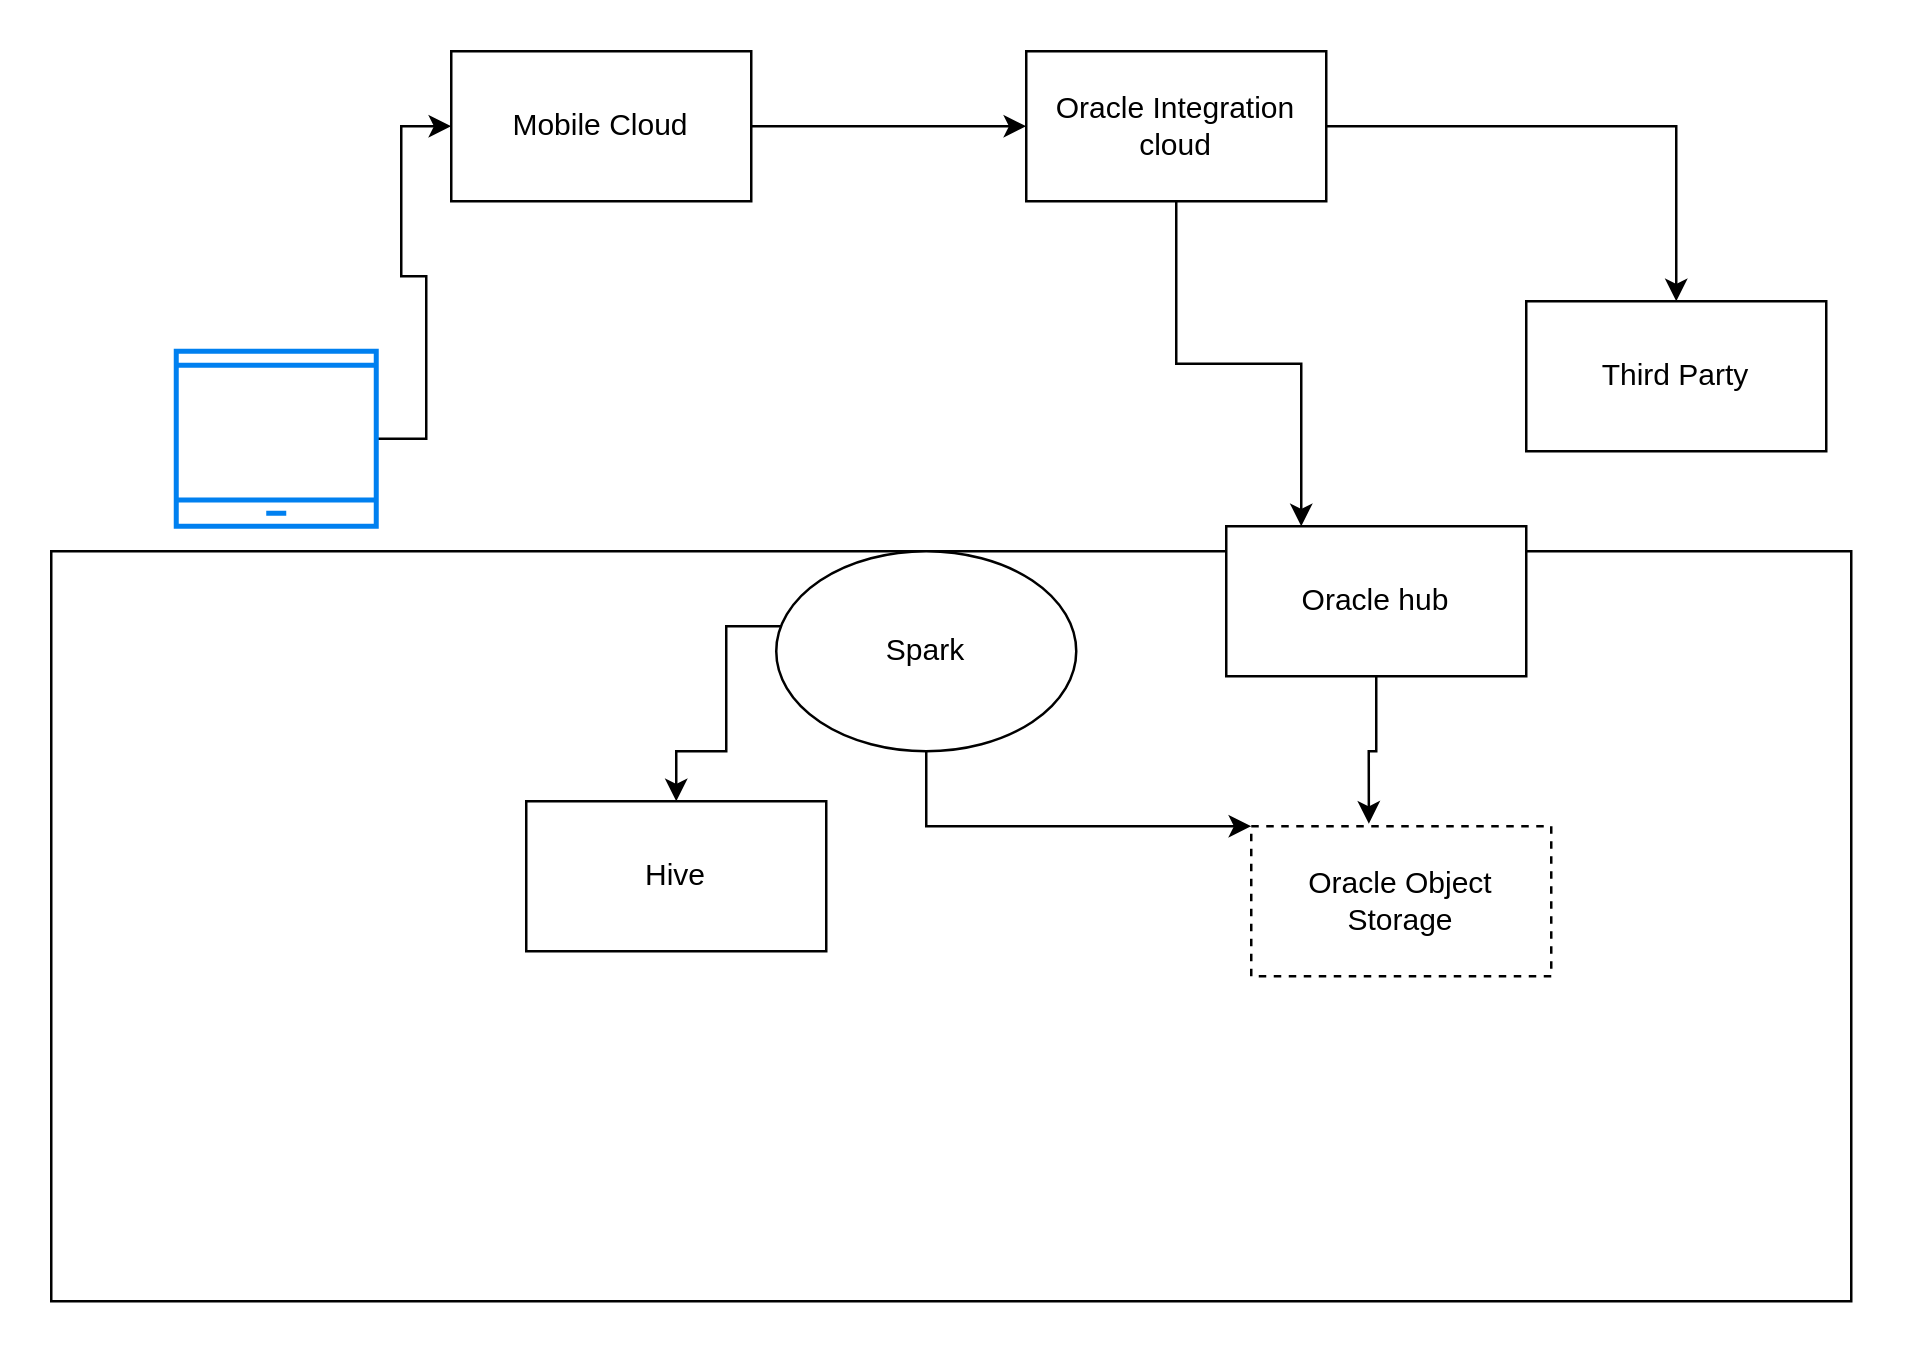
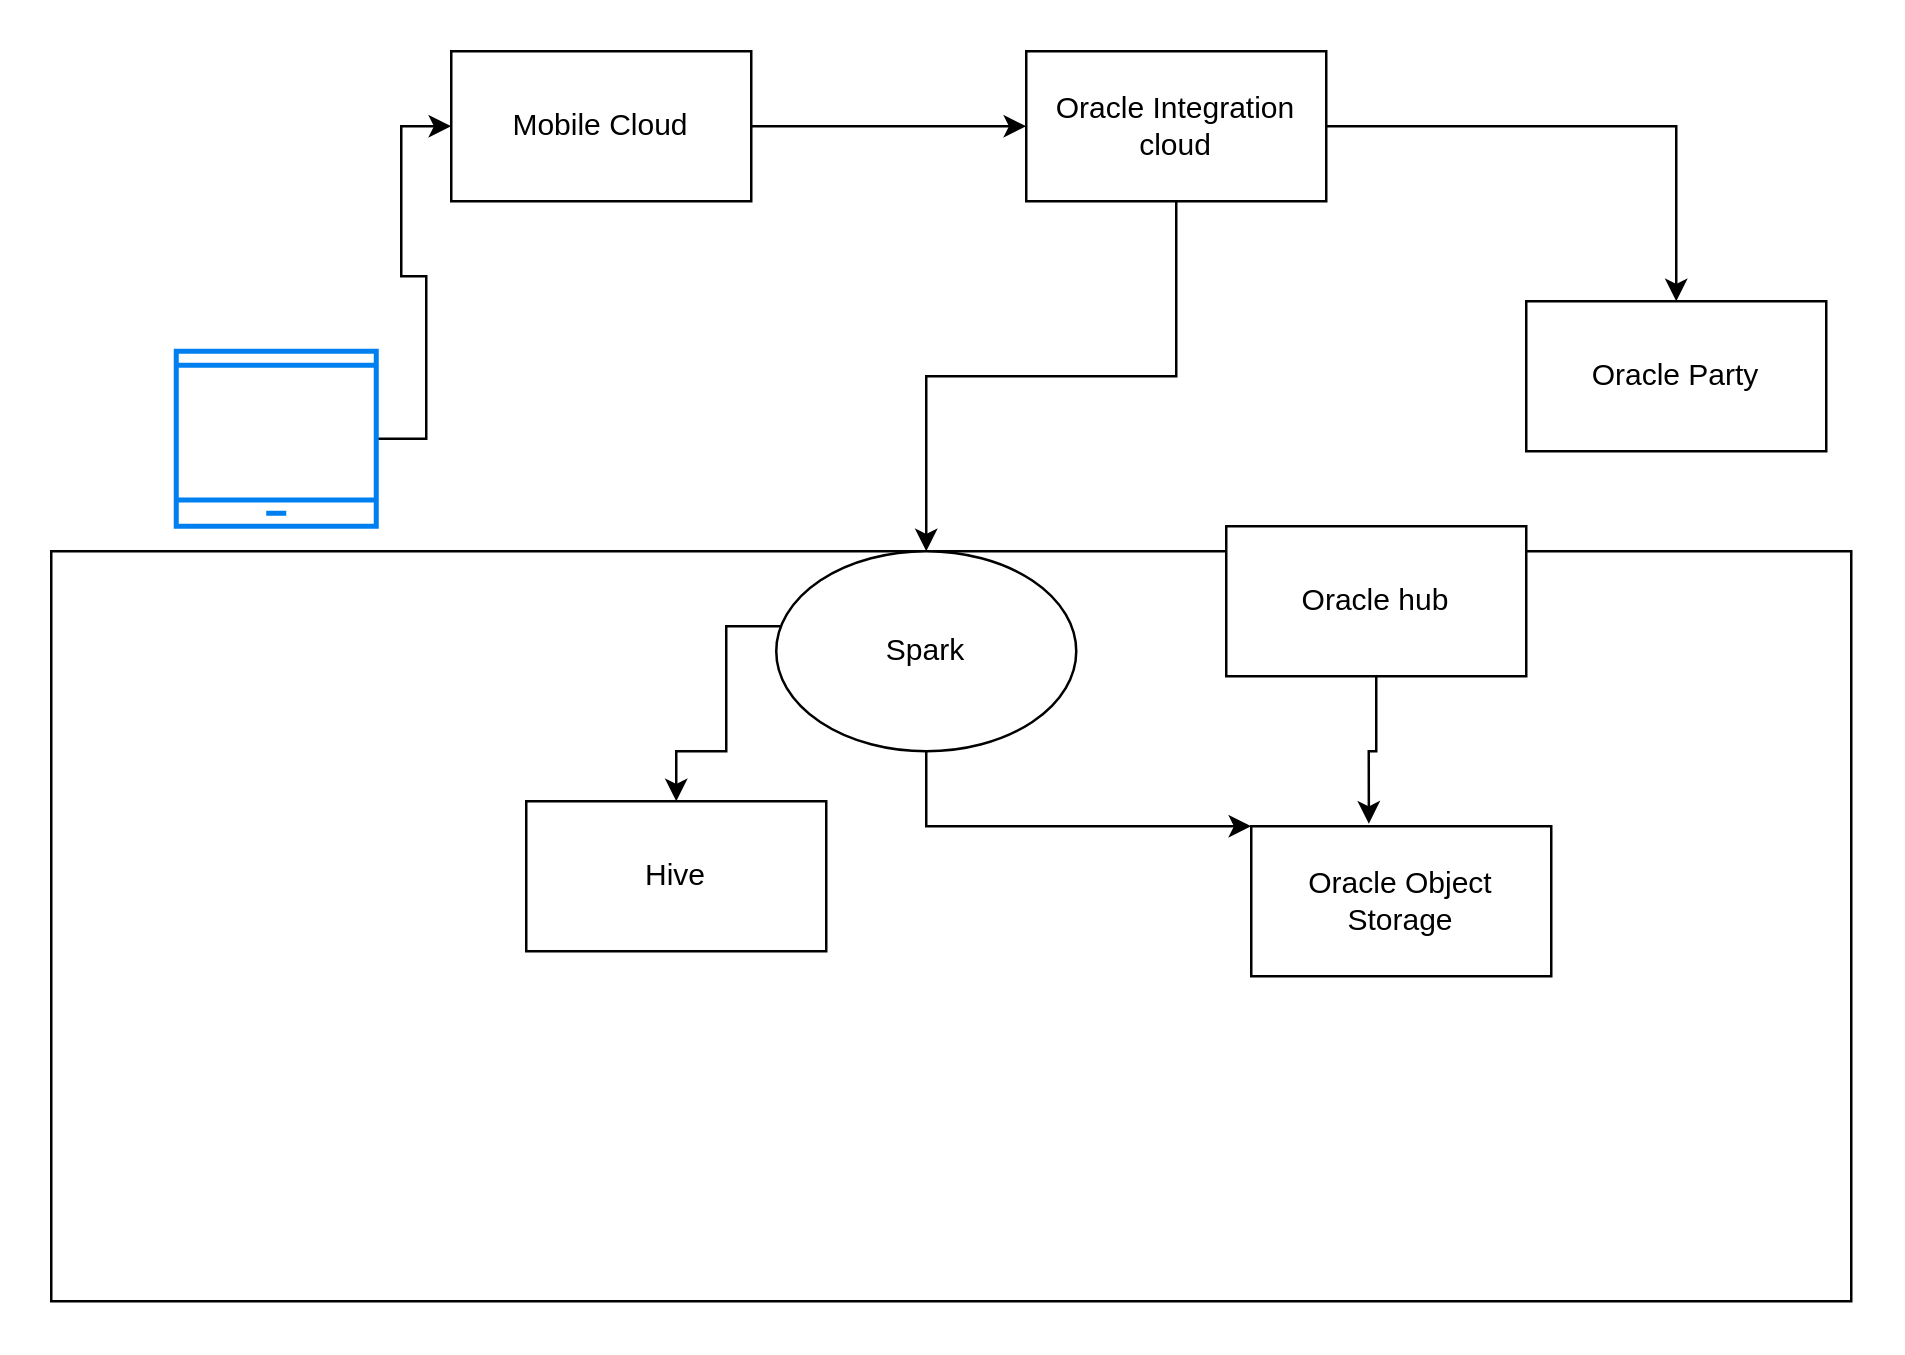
(1301, 372) -> (980, 376)
(1676, 376) -> (1676, 376)
(1401, 901) -> (1401, 901)
